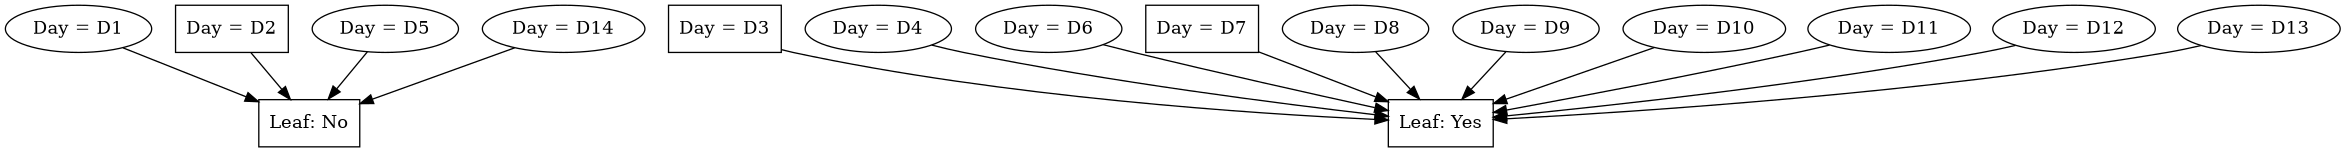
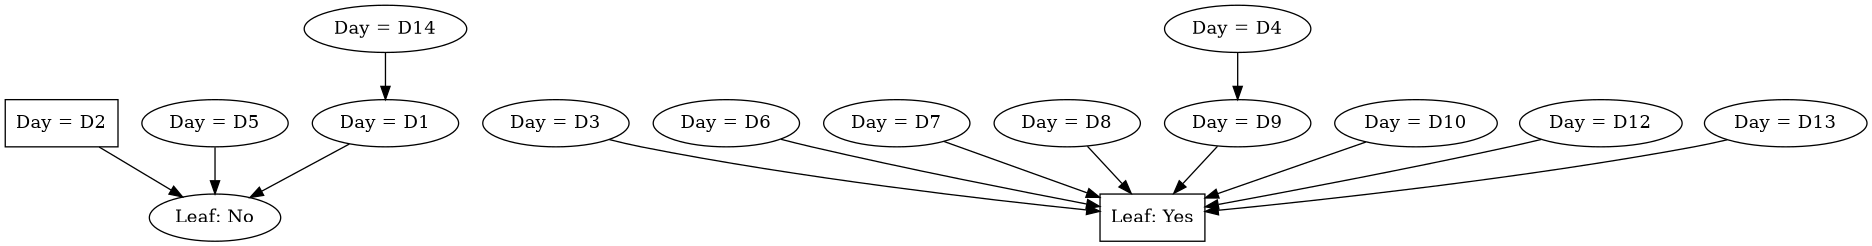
(725, 29) -> (556, 123)
(1202, 29) -> (897, 123)
(1889, 29) -> none
(444, 73) -> (385, 70)
(1153, 85) -> (1238, 70)
(309, 123) -> (215, 218)
